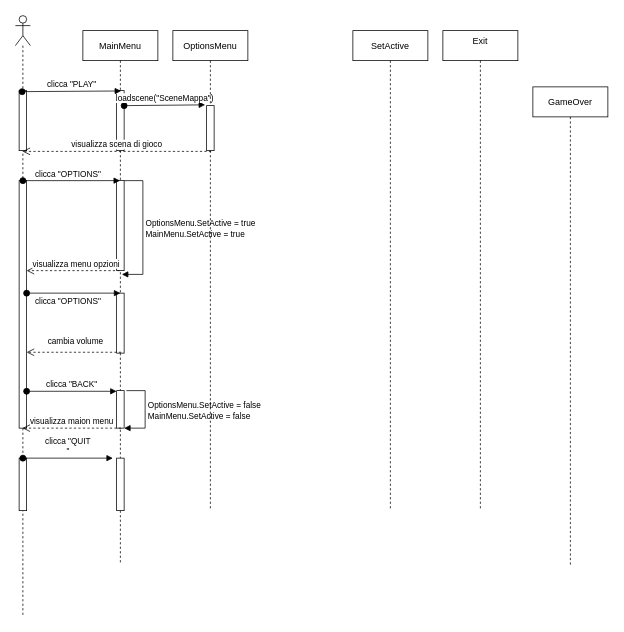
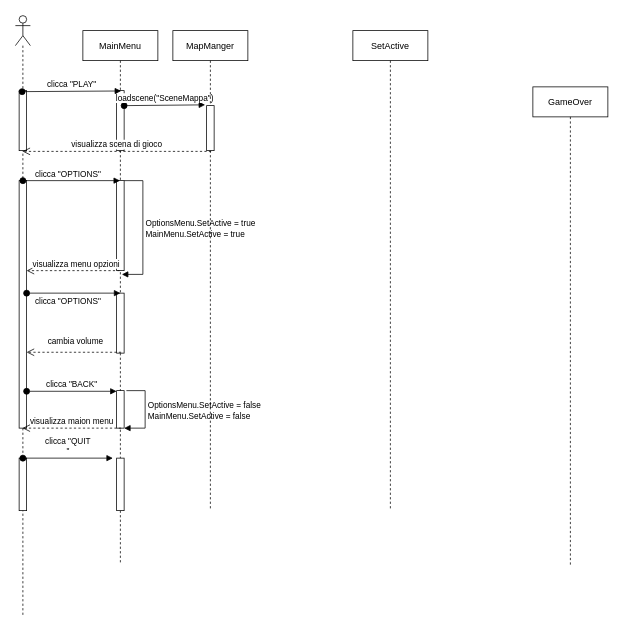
(210, 46) -> (210, 46)
(480, 270) -> none
